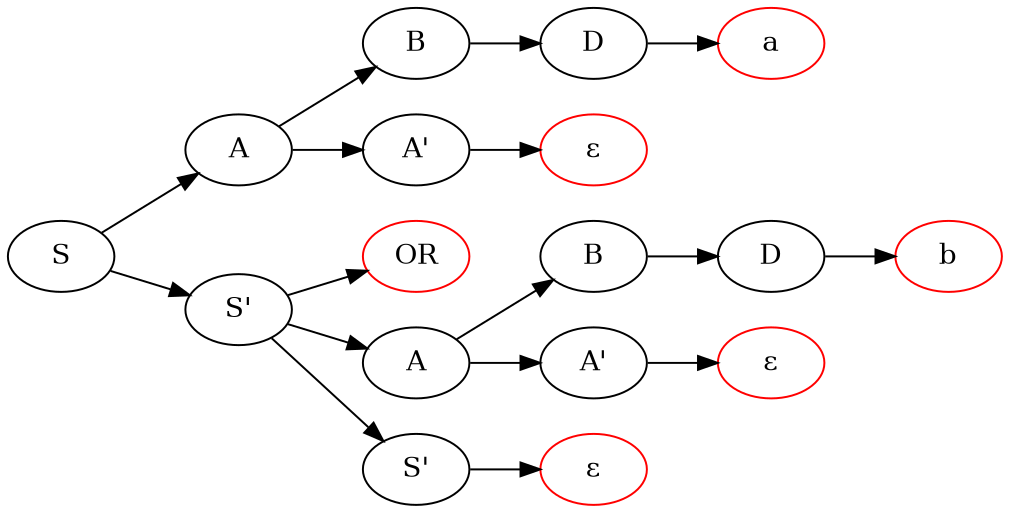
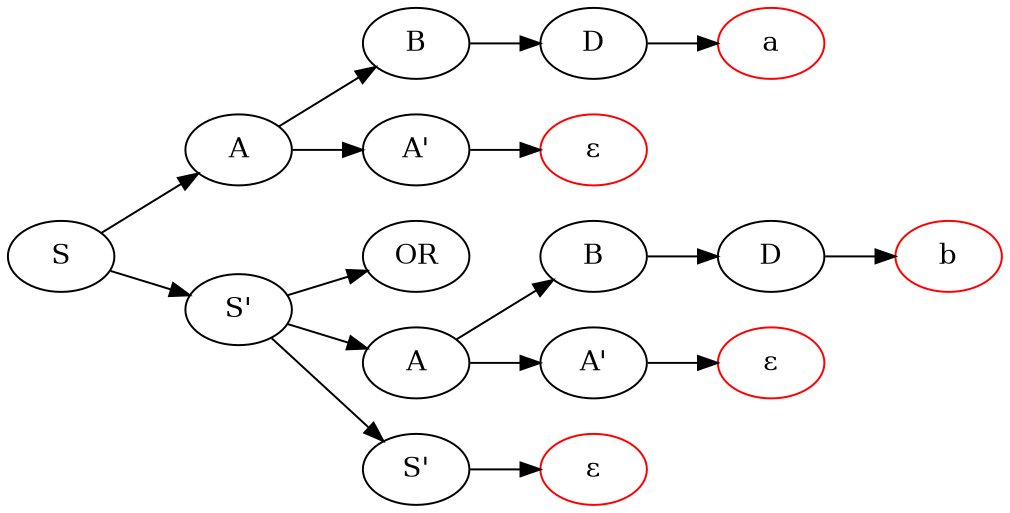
(416, 256) -> (416, 256)
